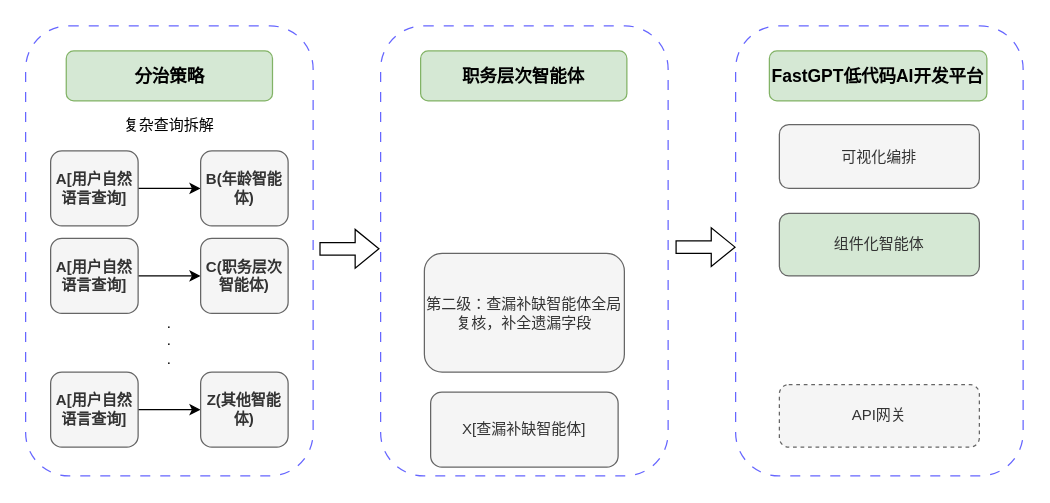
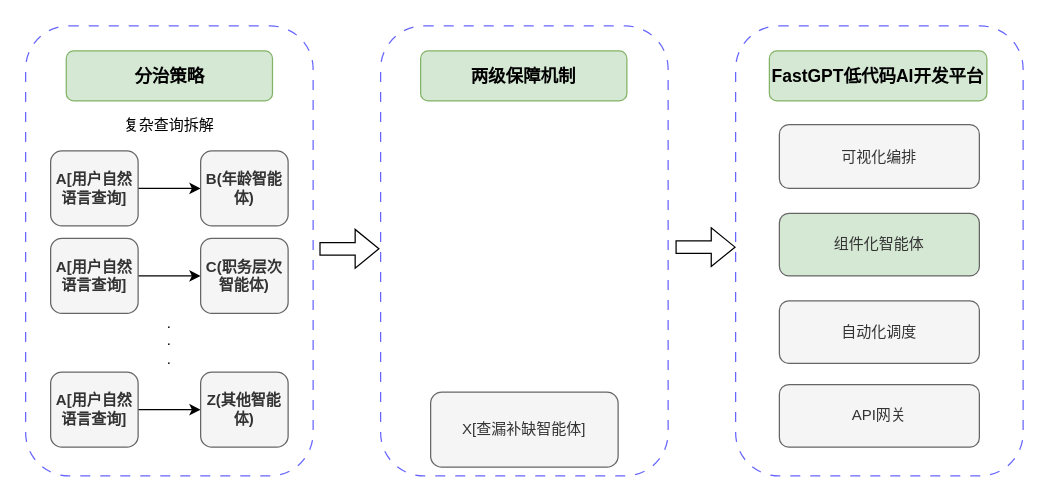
(524, 76) -> (524, 76)
(524, 313) -> none
none -> (879, 332)
(879, 416) -> (879, 416)
